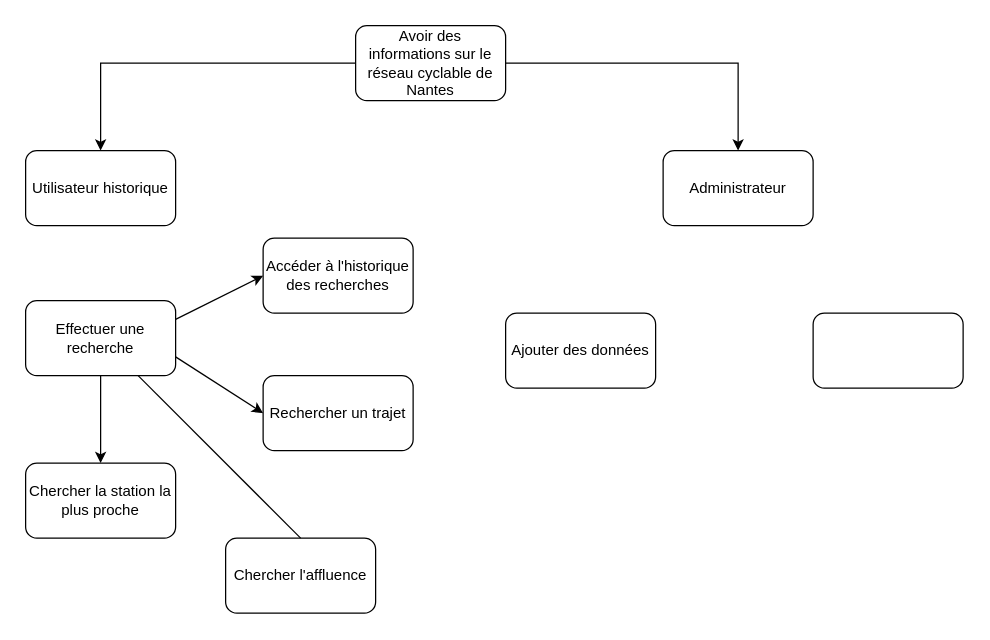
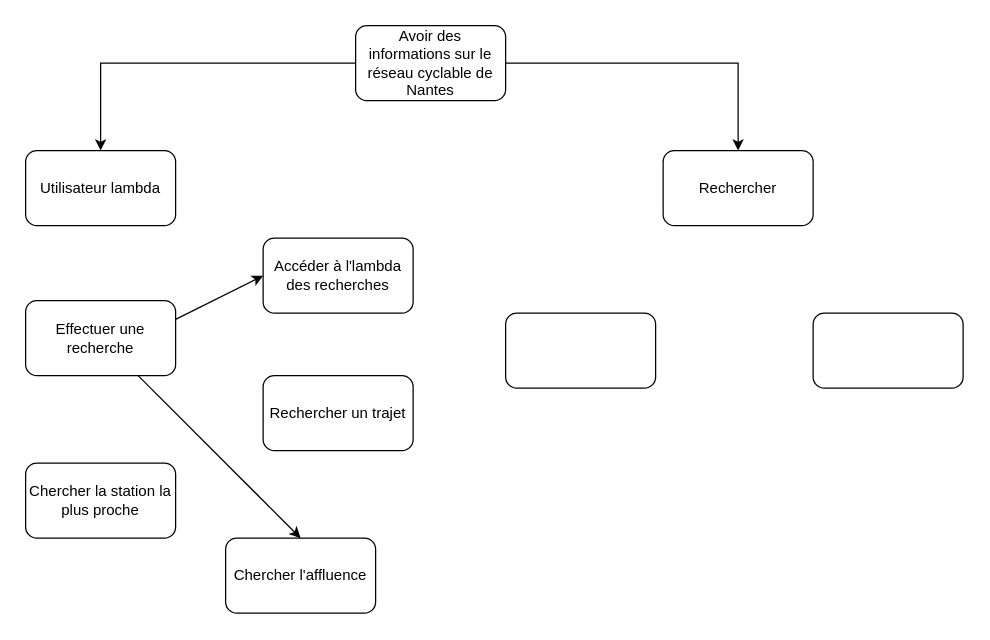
(101, 188) -> (101, 188)
(738, 188) -> (738, 188)
(338, 276) -> (338, 276)
(581, 351) -> none
(216, 383) -> none
(101, 415) -> none
(296, 533) -> (294, 531)
